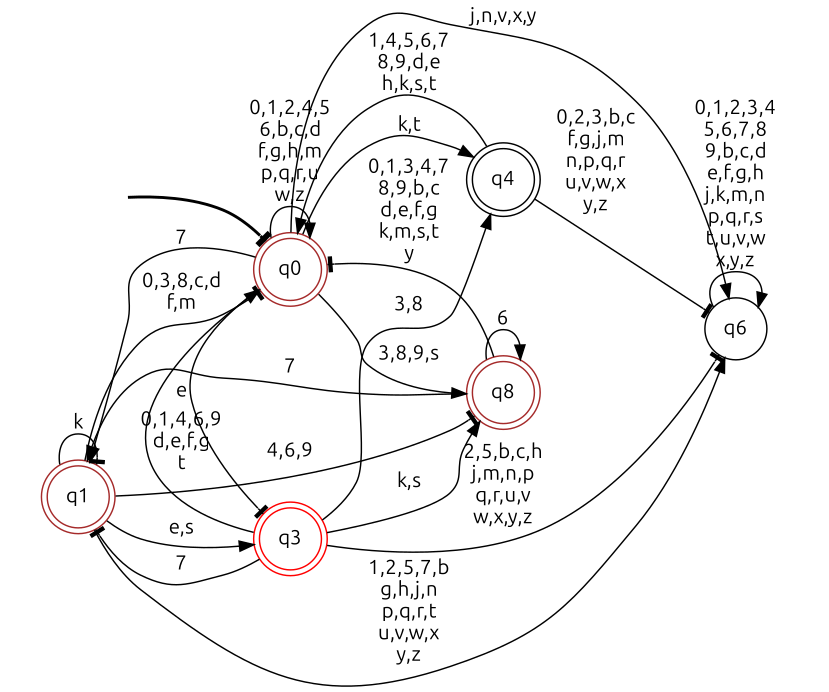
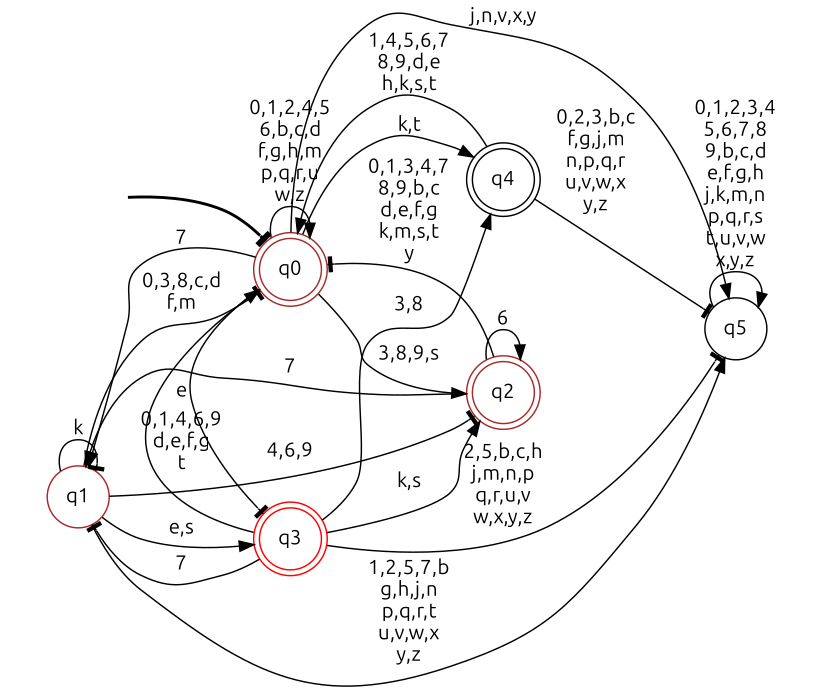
(736, 329) -> (736, 329)
(503, 393) -> (503, 393)
(78, 497) -> (78, 497)
